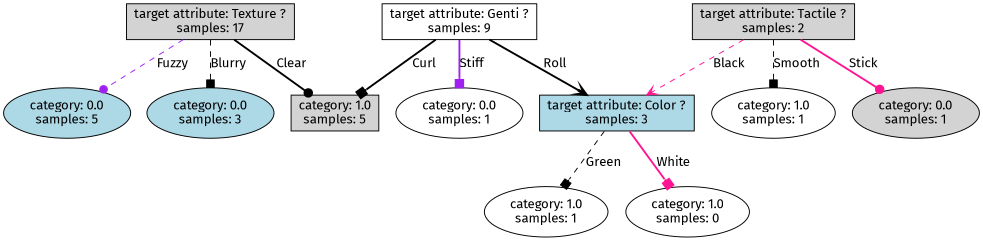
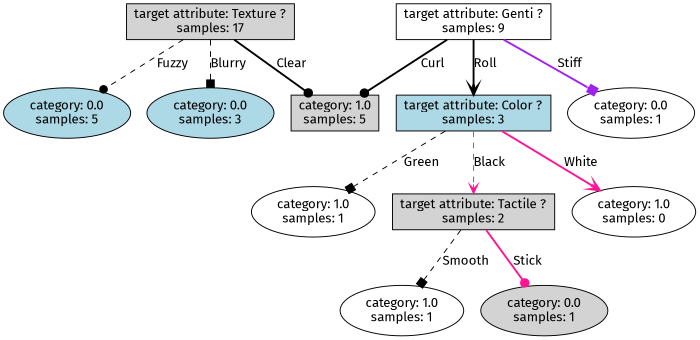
(145, 63) -> (145, 63)
(401, 65) -> (408, 65)
(699, 65) -> (474, 158)
(647, 155) -> (547, 158)
